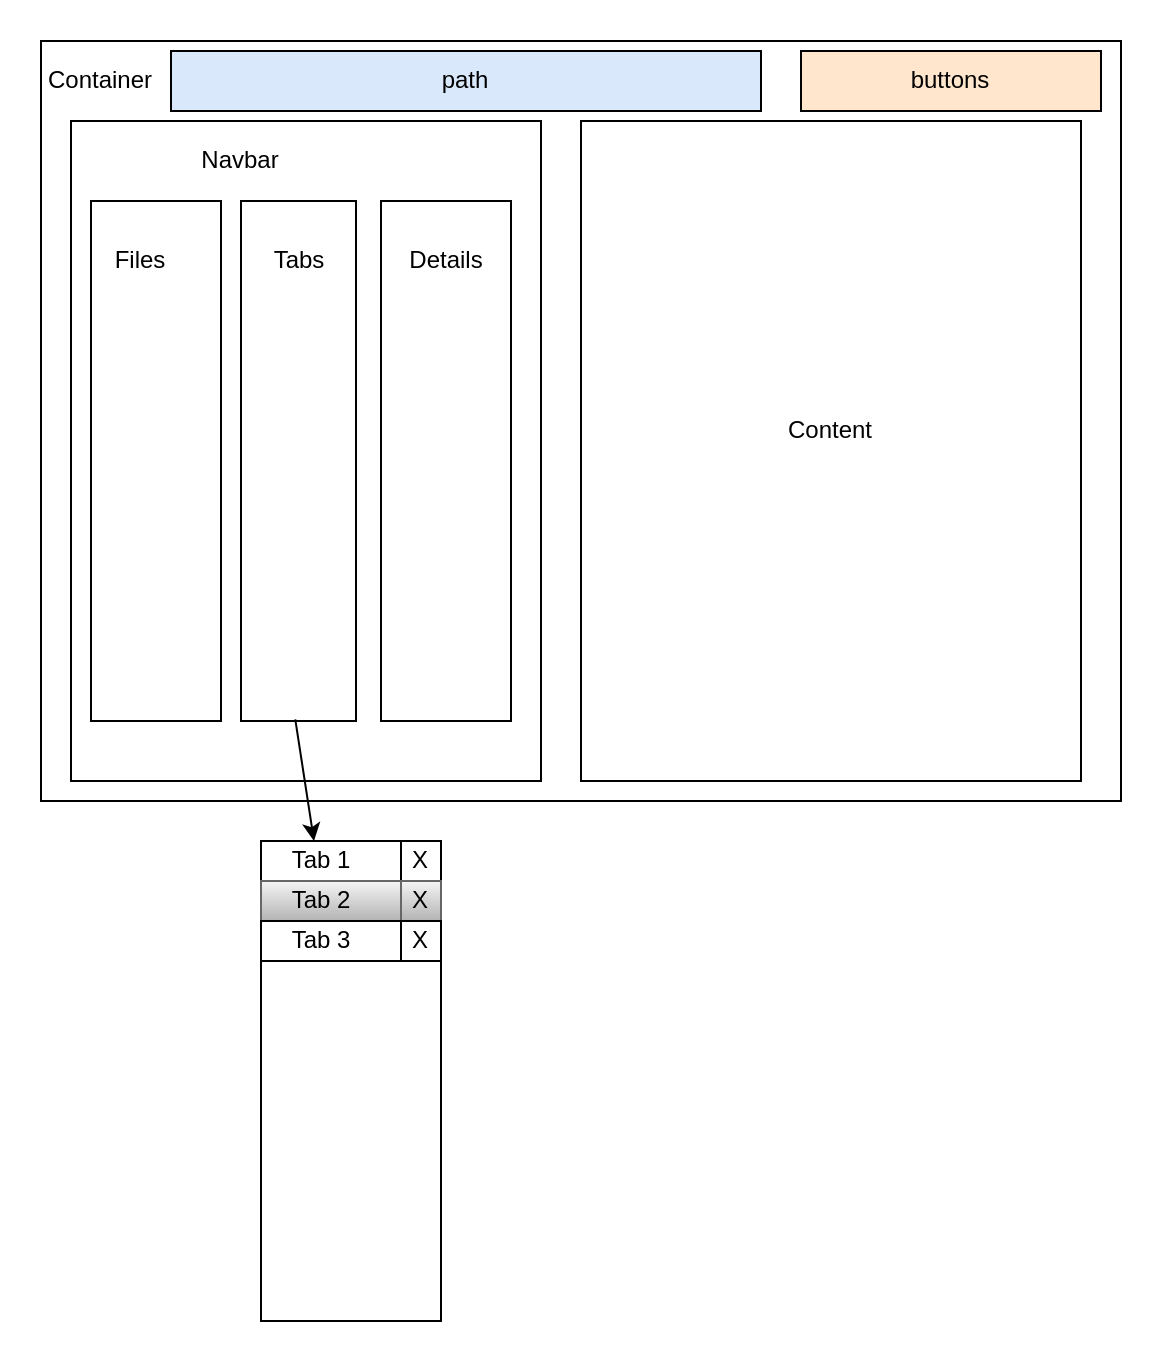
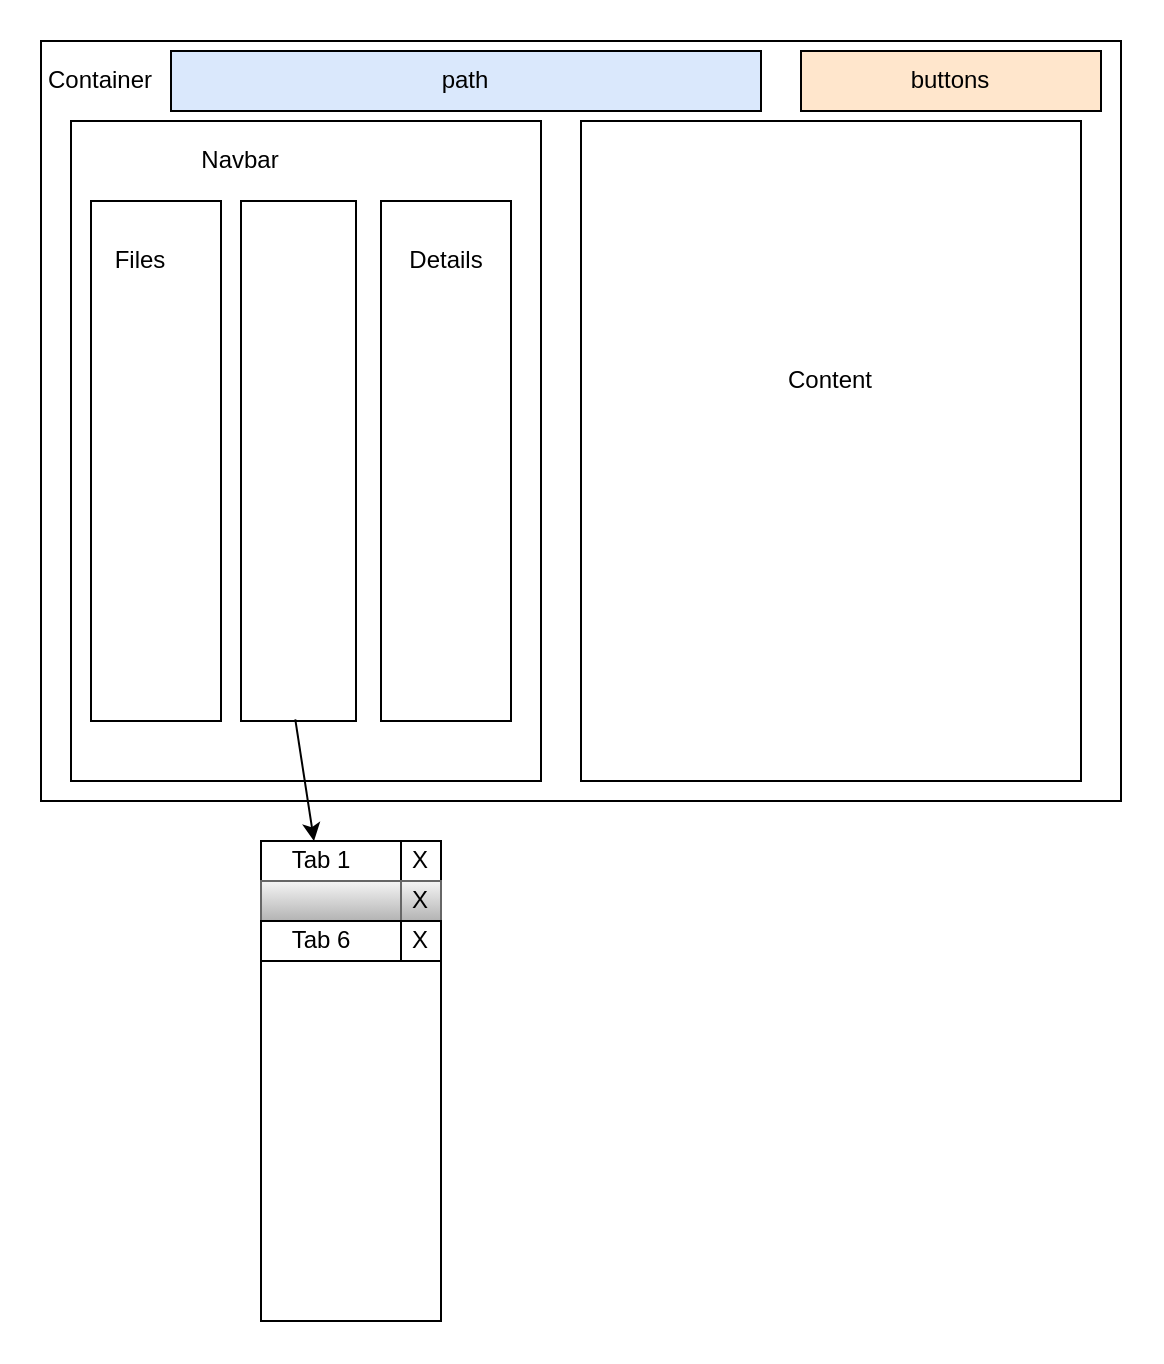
(299, 261) -> none
(831, 431) -> (831, 381)
(321, 901) -> none
(322, 941) -> (322, 941)
